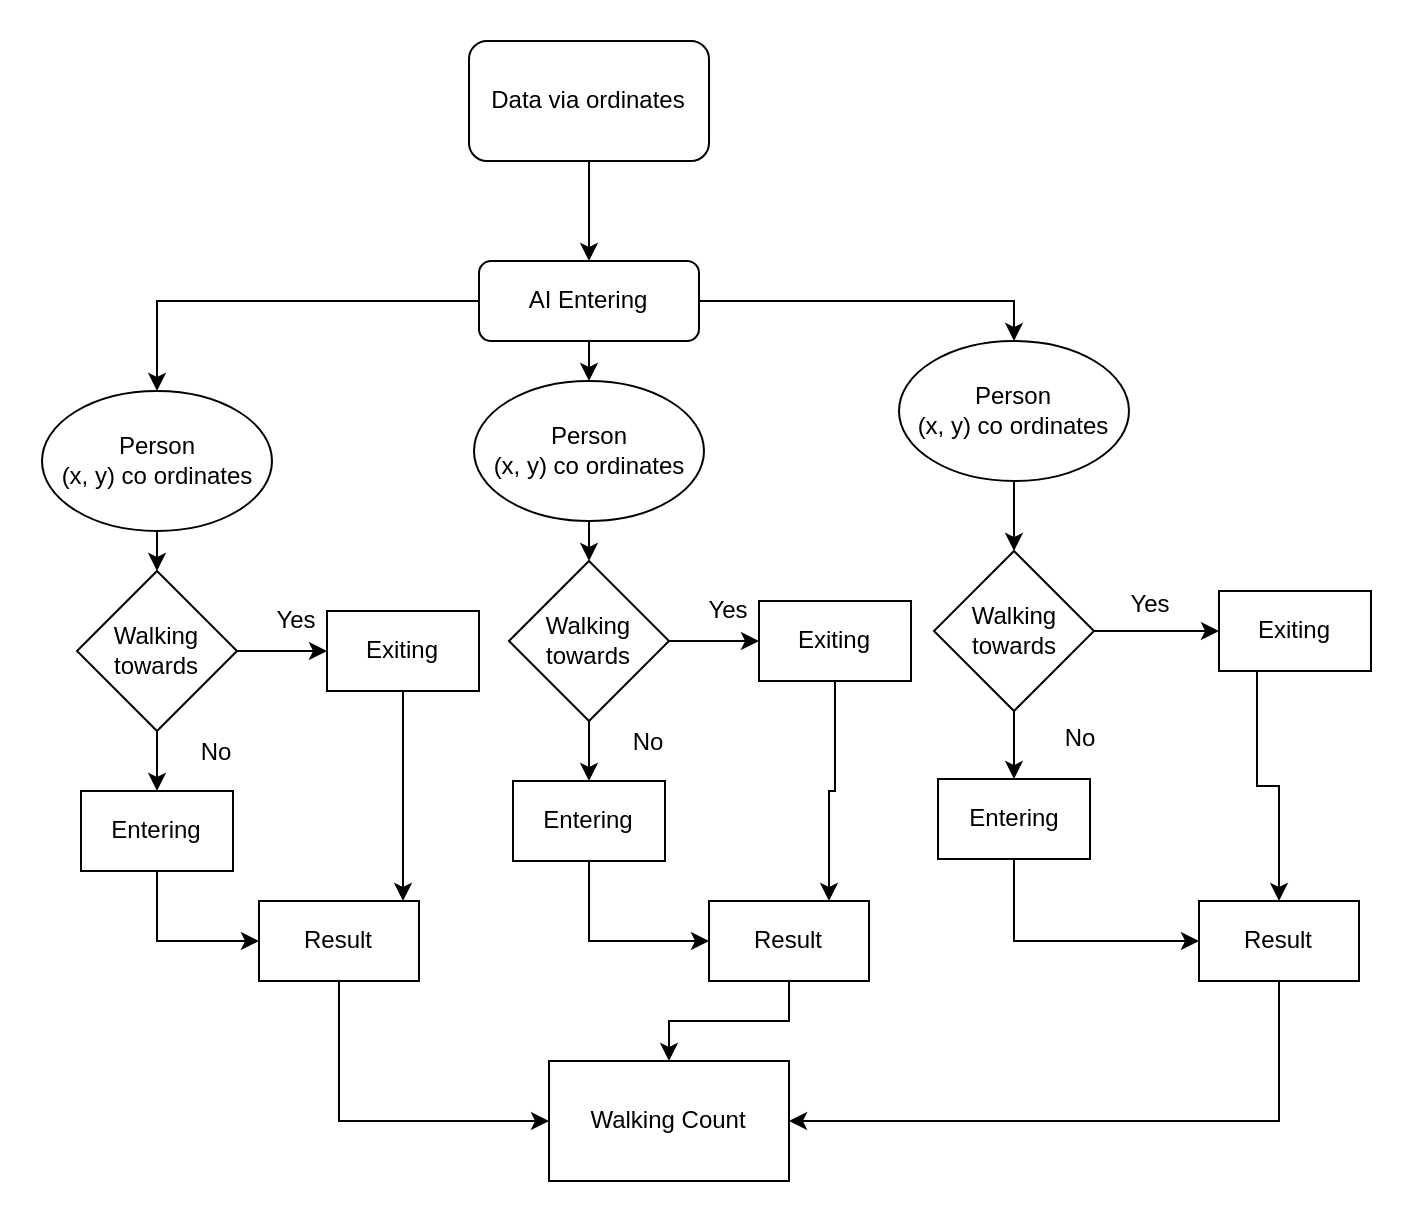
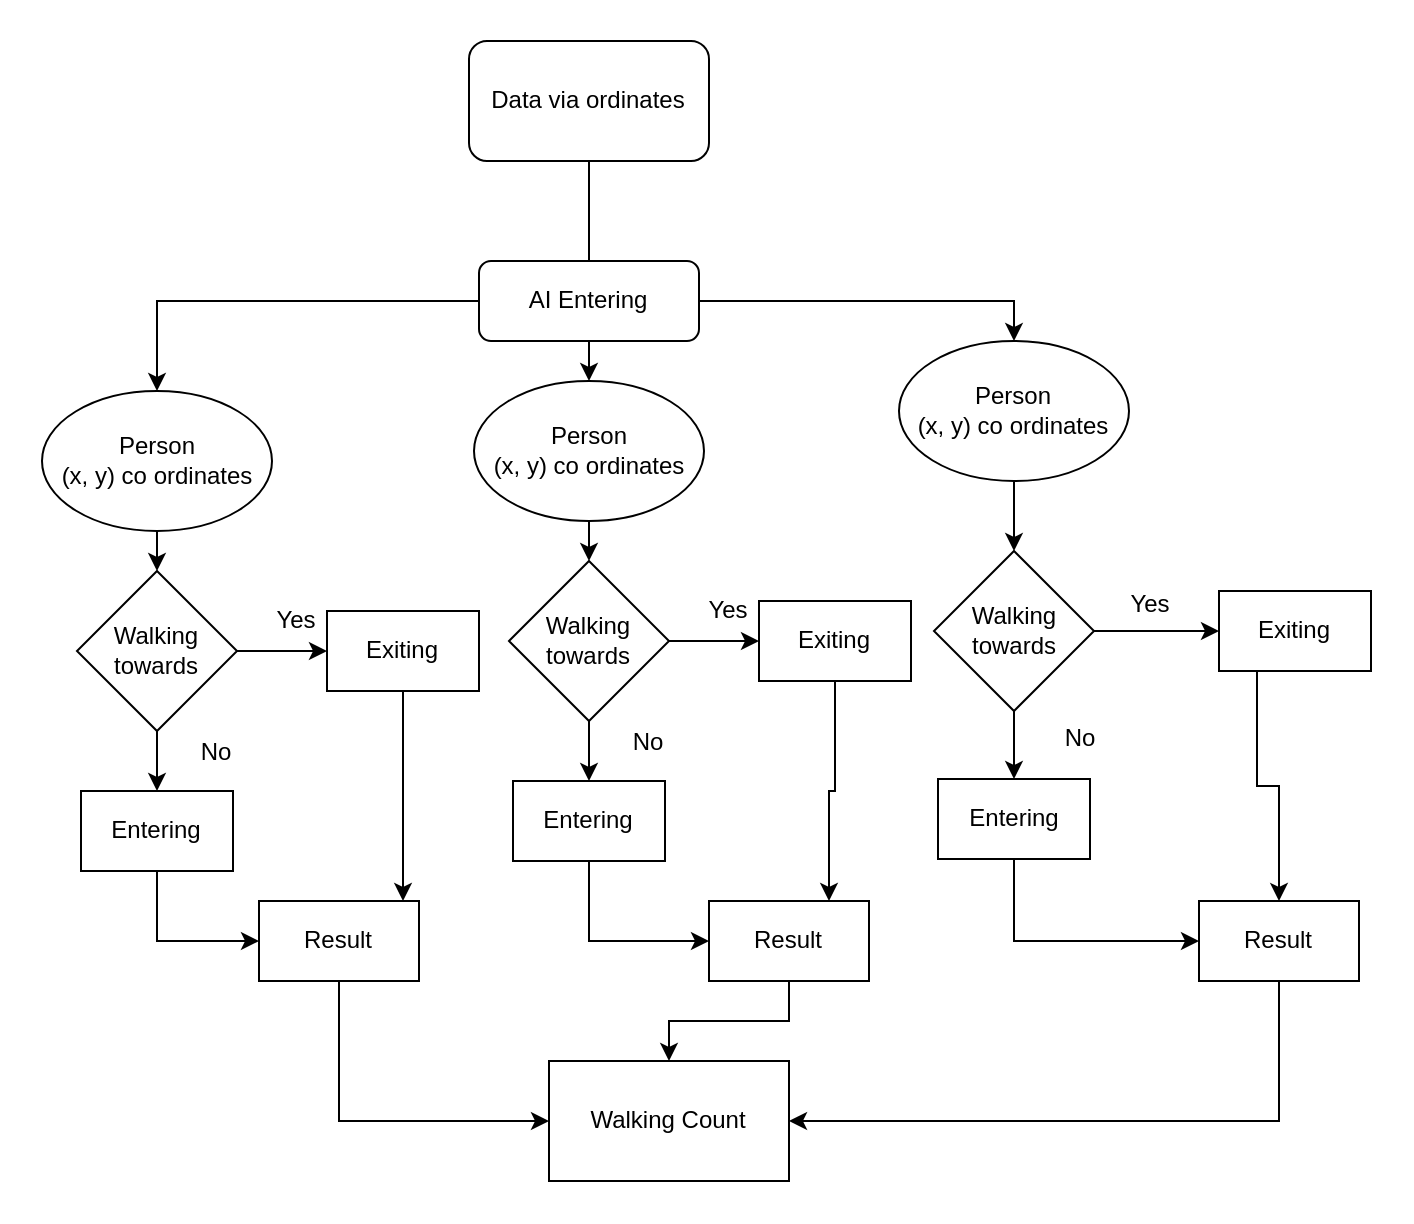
(589, 246) -> (589, 251)
